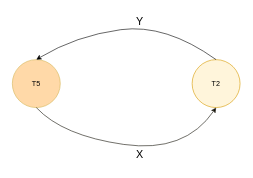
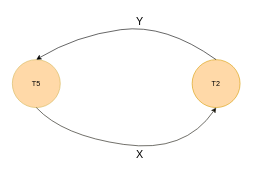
(216, 84) -> (216, 84)
